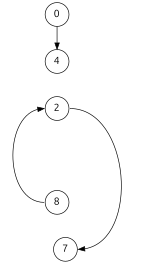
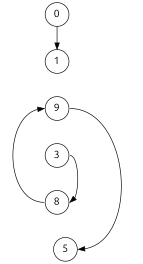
(57, 61) -> (57, 61)
(57, 109) -> (57, 109)
none -> (57, 155)
(65, 249) -> (65, 249)
